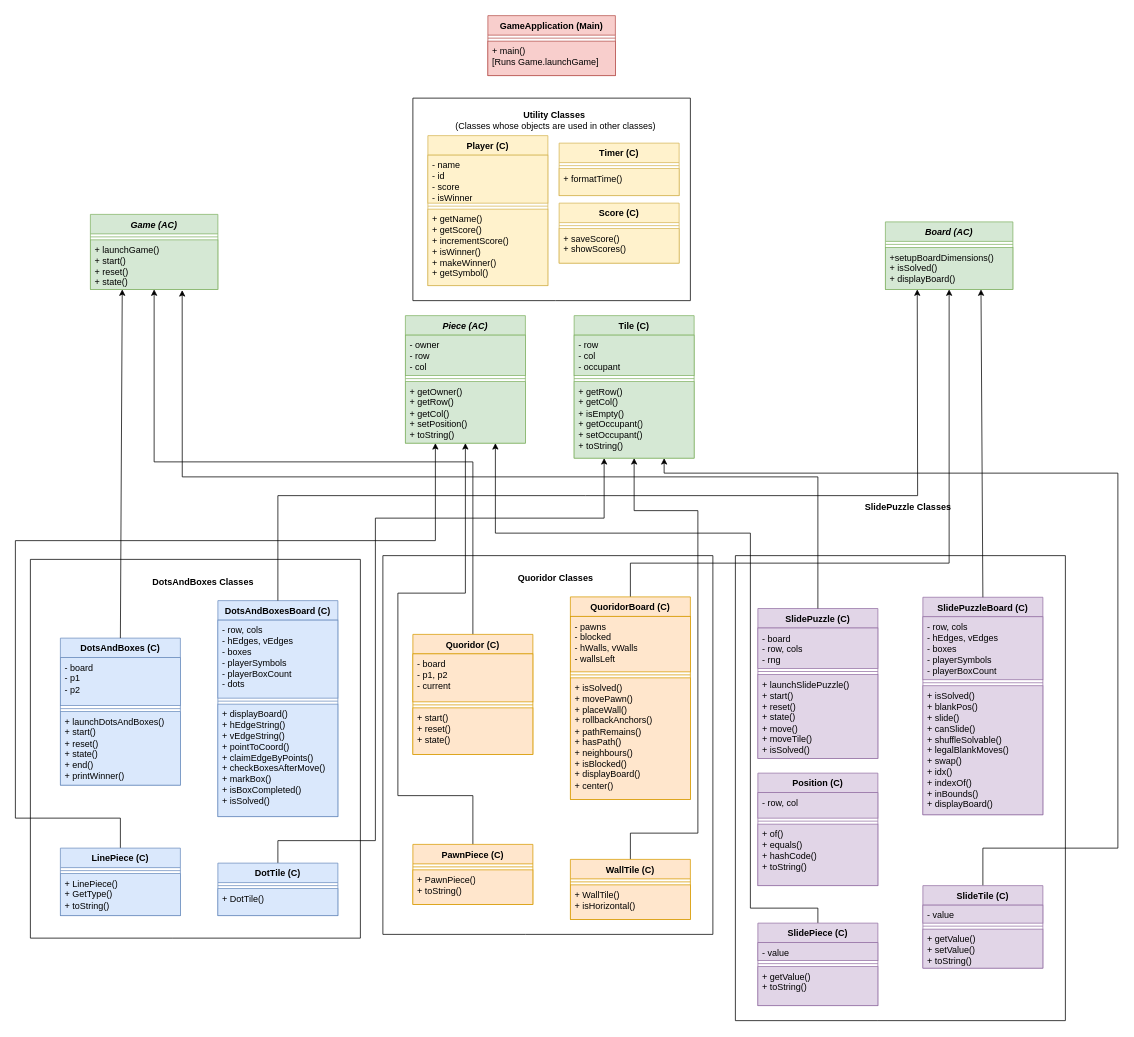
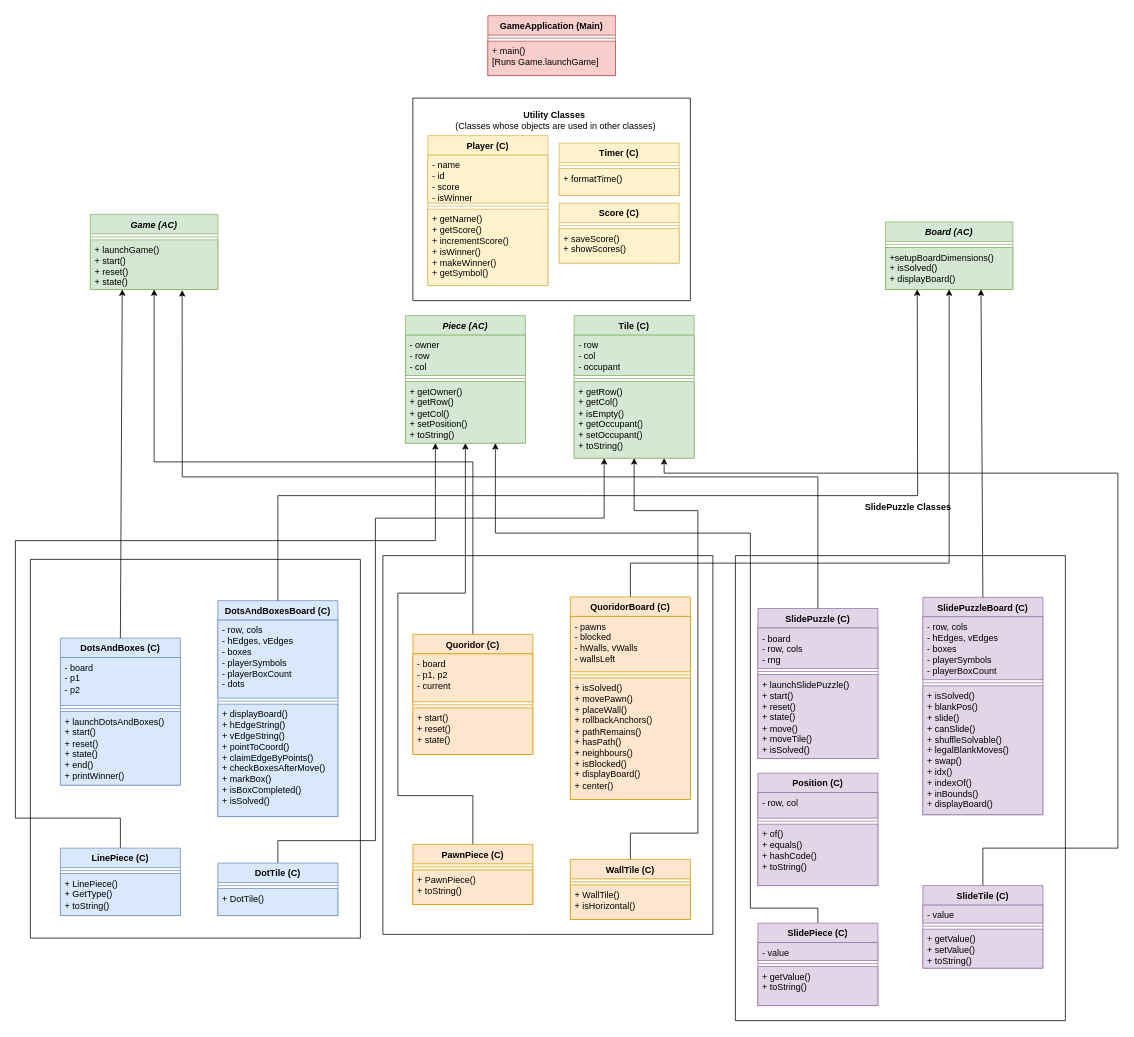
(555, 578) -> none
(203, 582) -> none
